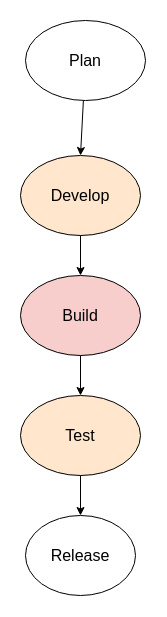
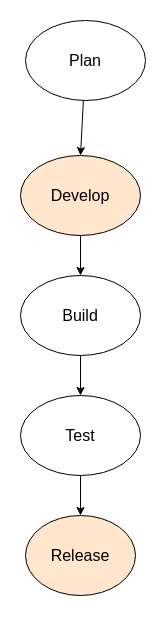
(81, 316) -> (81, 316)
(81, 436) -> (81, 436)
(81, 556) -> (81, 556)
